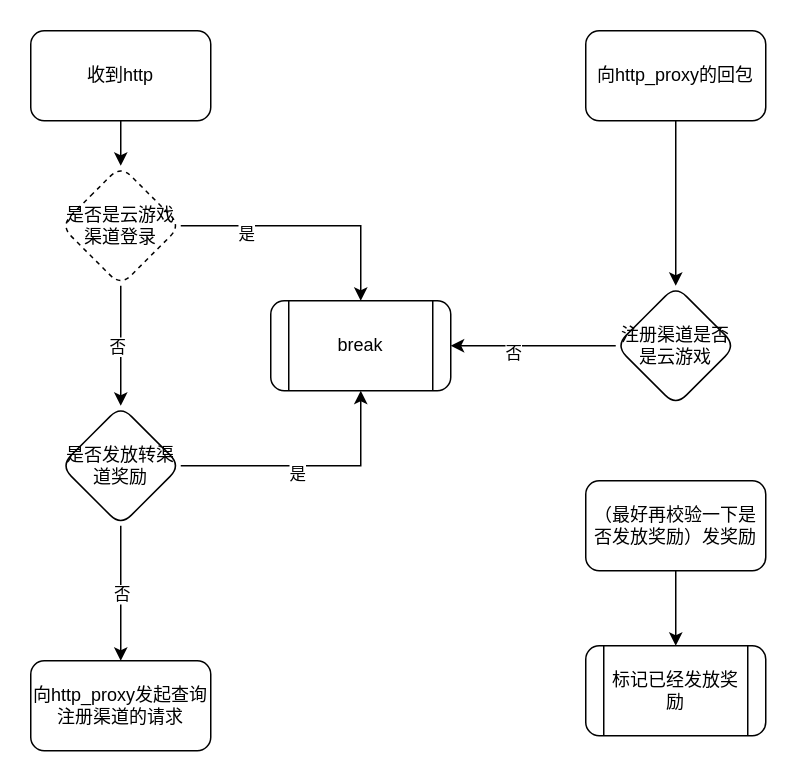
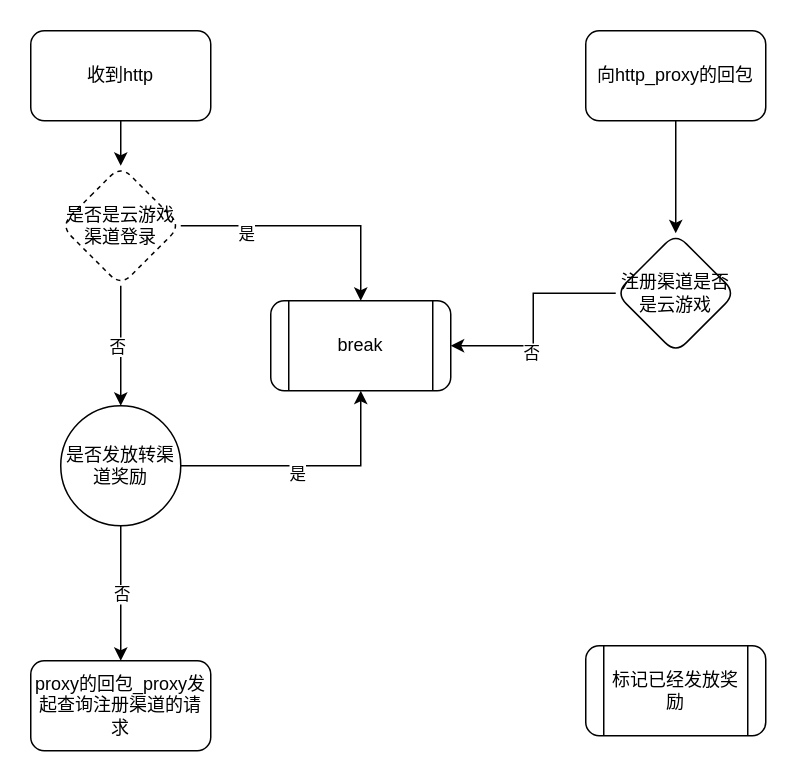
(676, 346) -> (676, 293)
(121, 466) -> (121, 466)
(676, 526) -> none
(676, 603) -> none
(121, 706) -> (121, 706)
